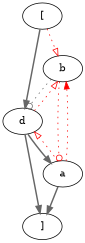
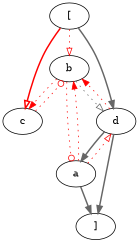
(41, 91) -> (87, 94)
(44, 99) -> (99, 96)
none -> (23, 121)
